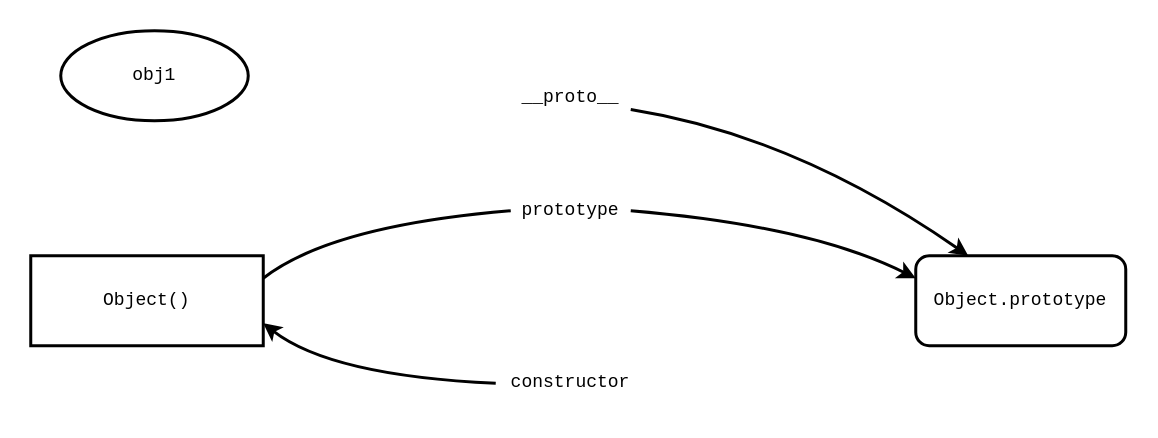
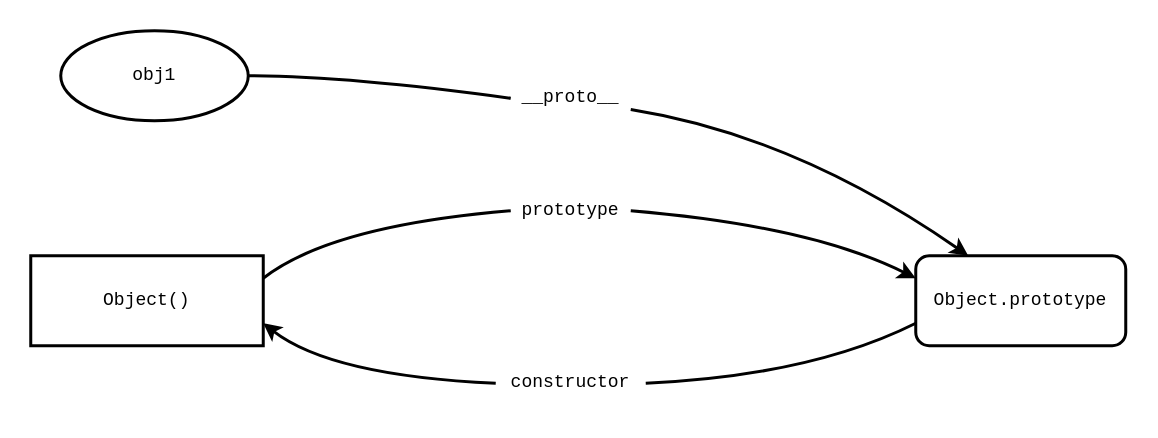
none -> (380, 83)
none -> (783, 367)
